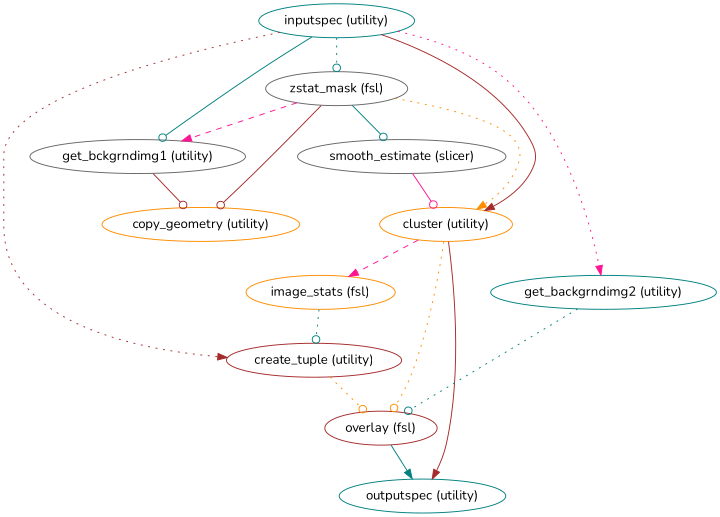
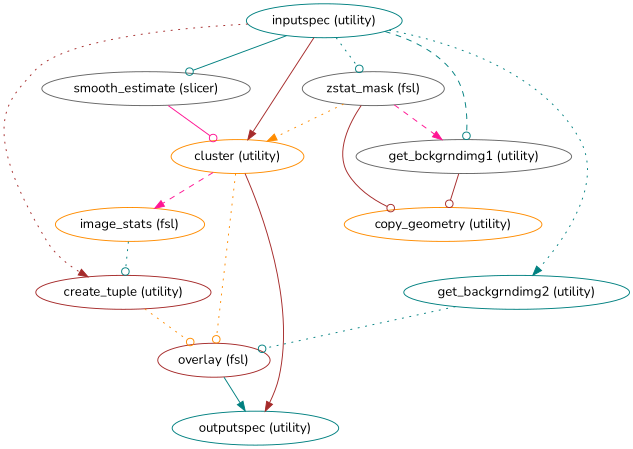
(238, 85) -> (447, 65)
(537, 114) -> (554, 107)
(366, 120) -> (240, 53)
